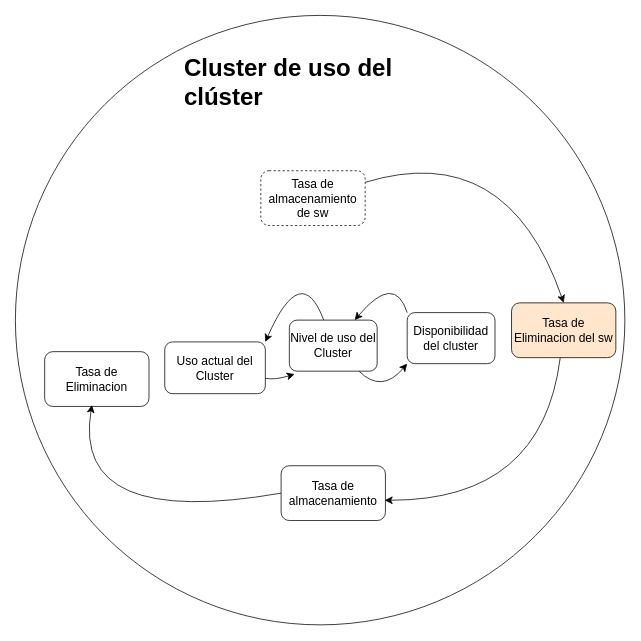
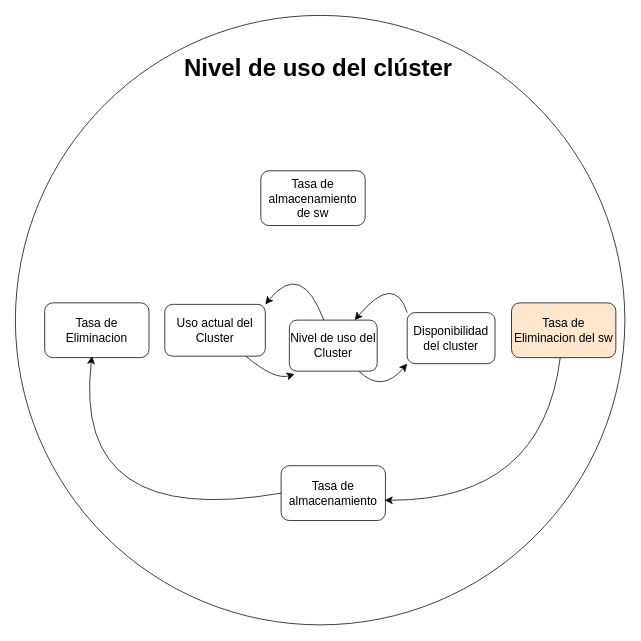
(261, 45) -> (252, 45)
(489, 192) -> none
(313, 198) -> (313, 198)
(215, 368) -> (215, 330)
(97, 379) -> (97, 330)
